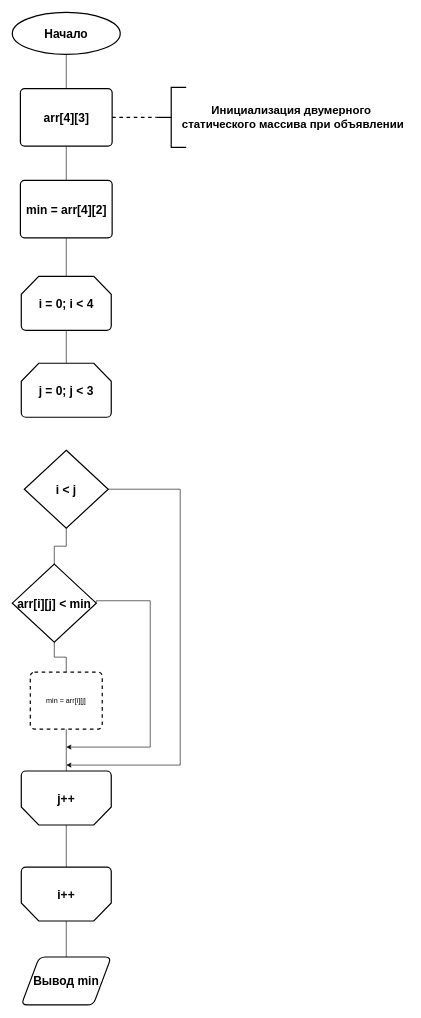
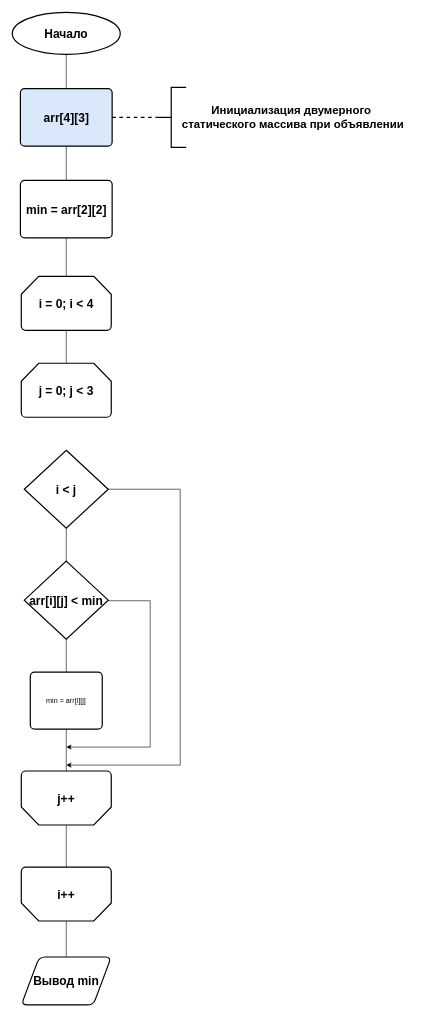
(66, 117) -> (66, 117)
(67, 209) -> (67, 209)
(54, 603) -> (66, 600)
(66, 701) -> (66, 701)
